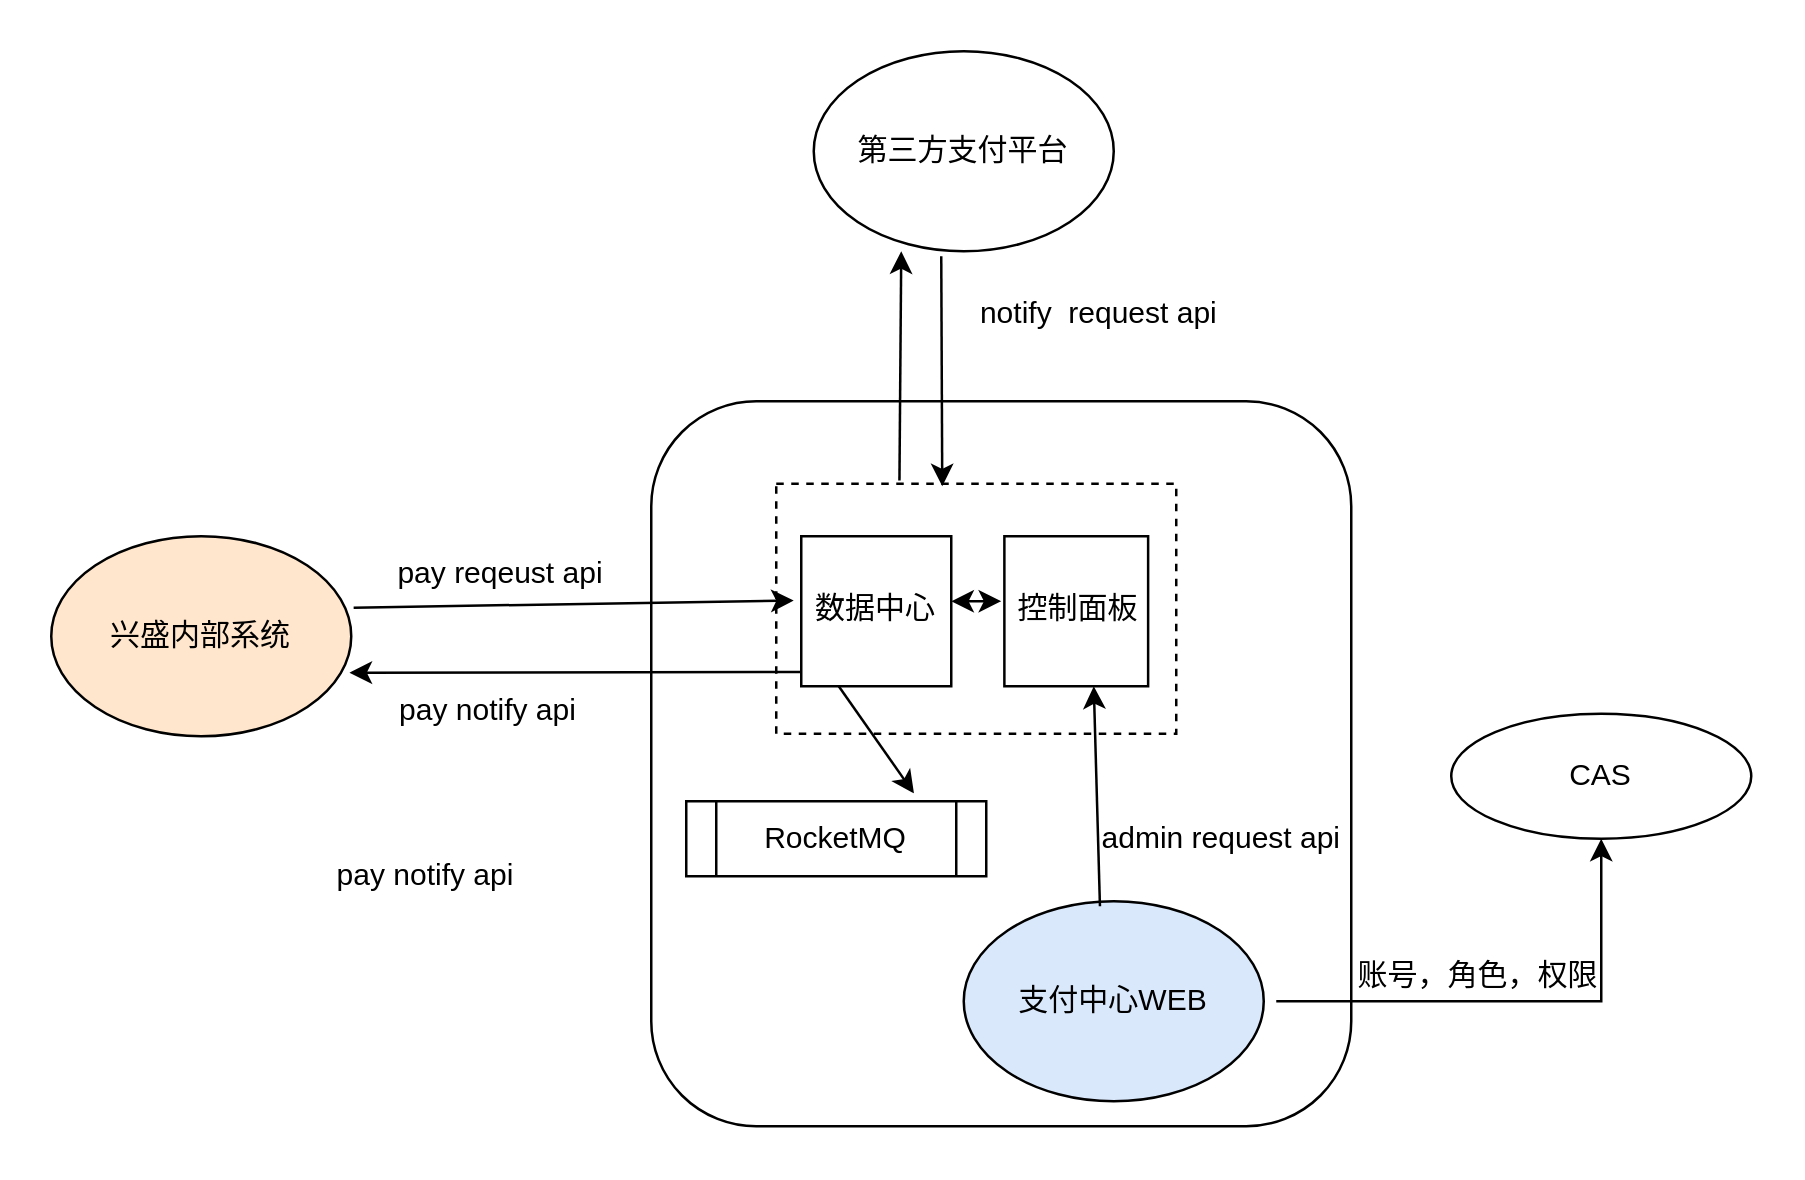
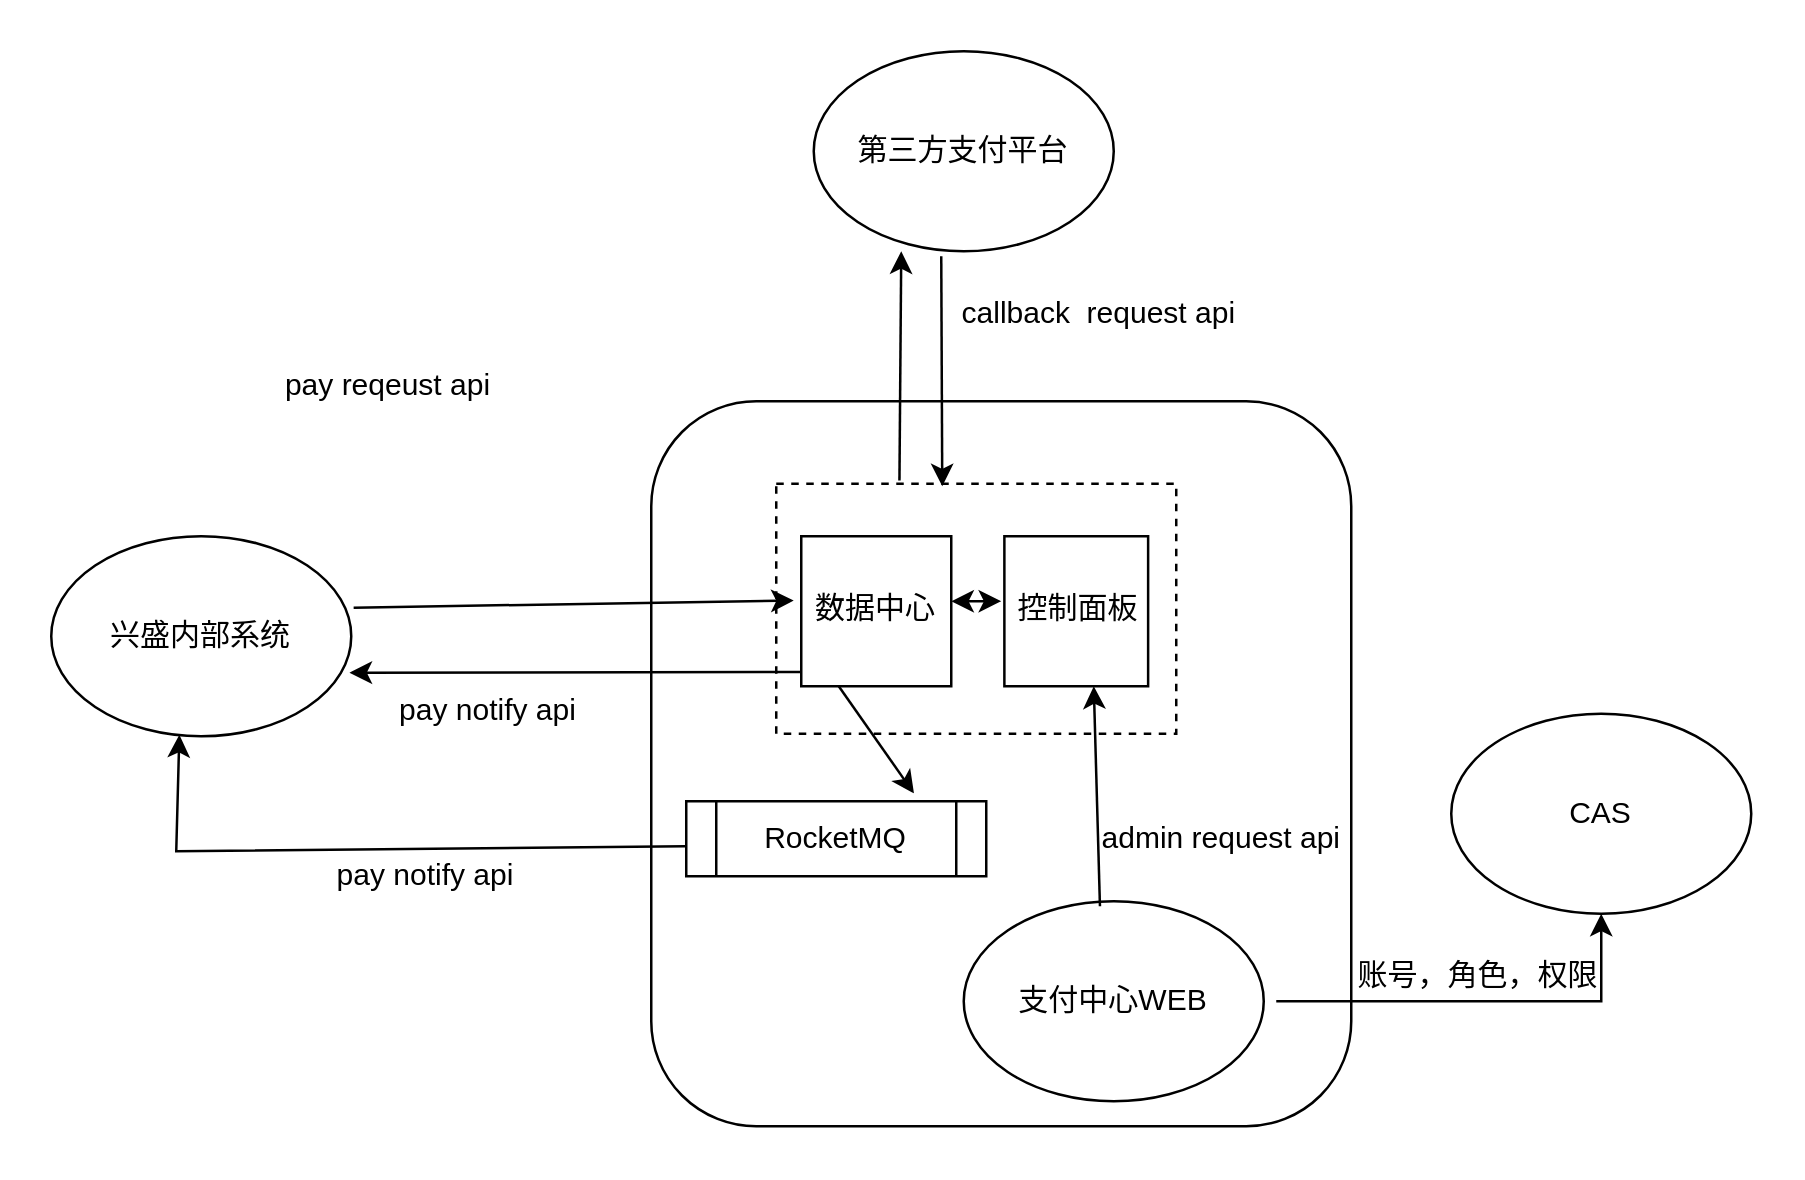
(1104, 314) -> (1104, 314)
(501, 574) -> (389, 386)
(201, 636) -> (201, 636)
(1601, 776) -> (1601, 814)
none -> (381, 849)
(1114, 1001) -> (1114, 1001)
